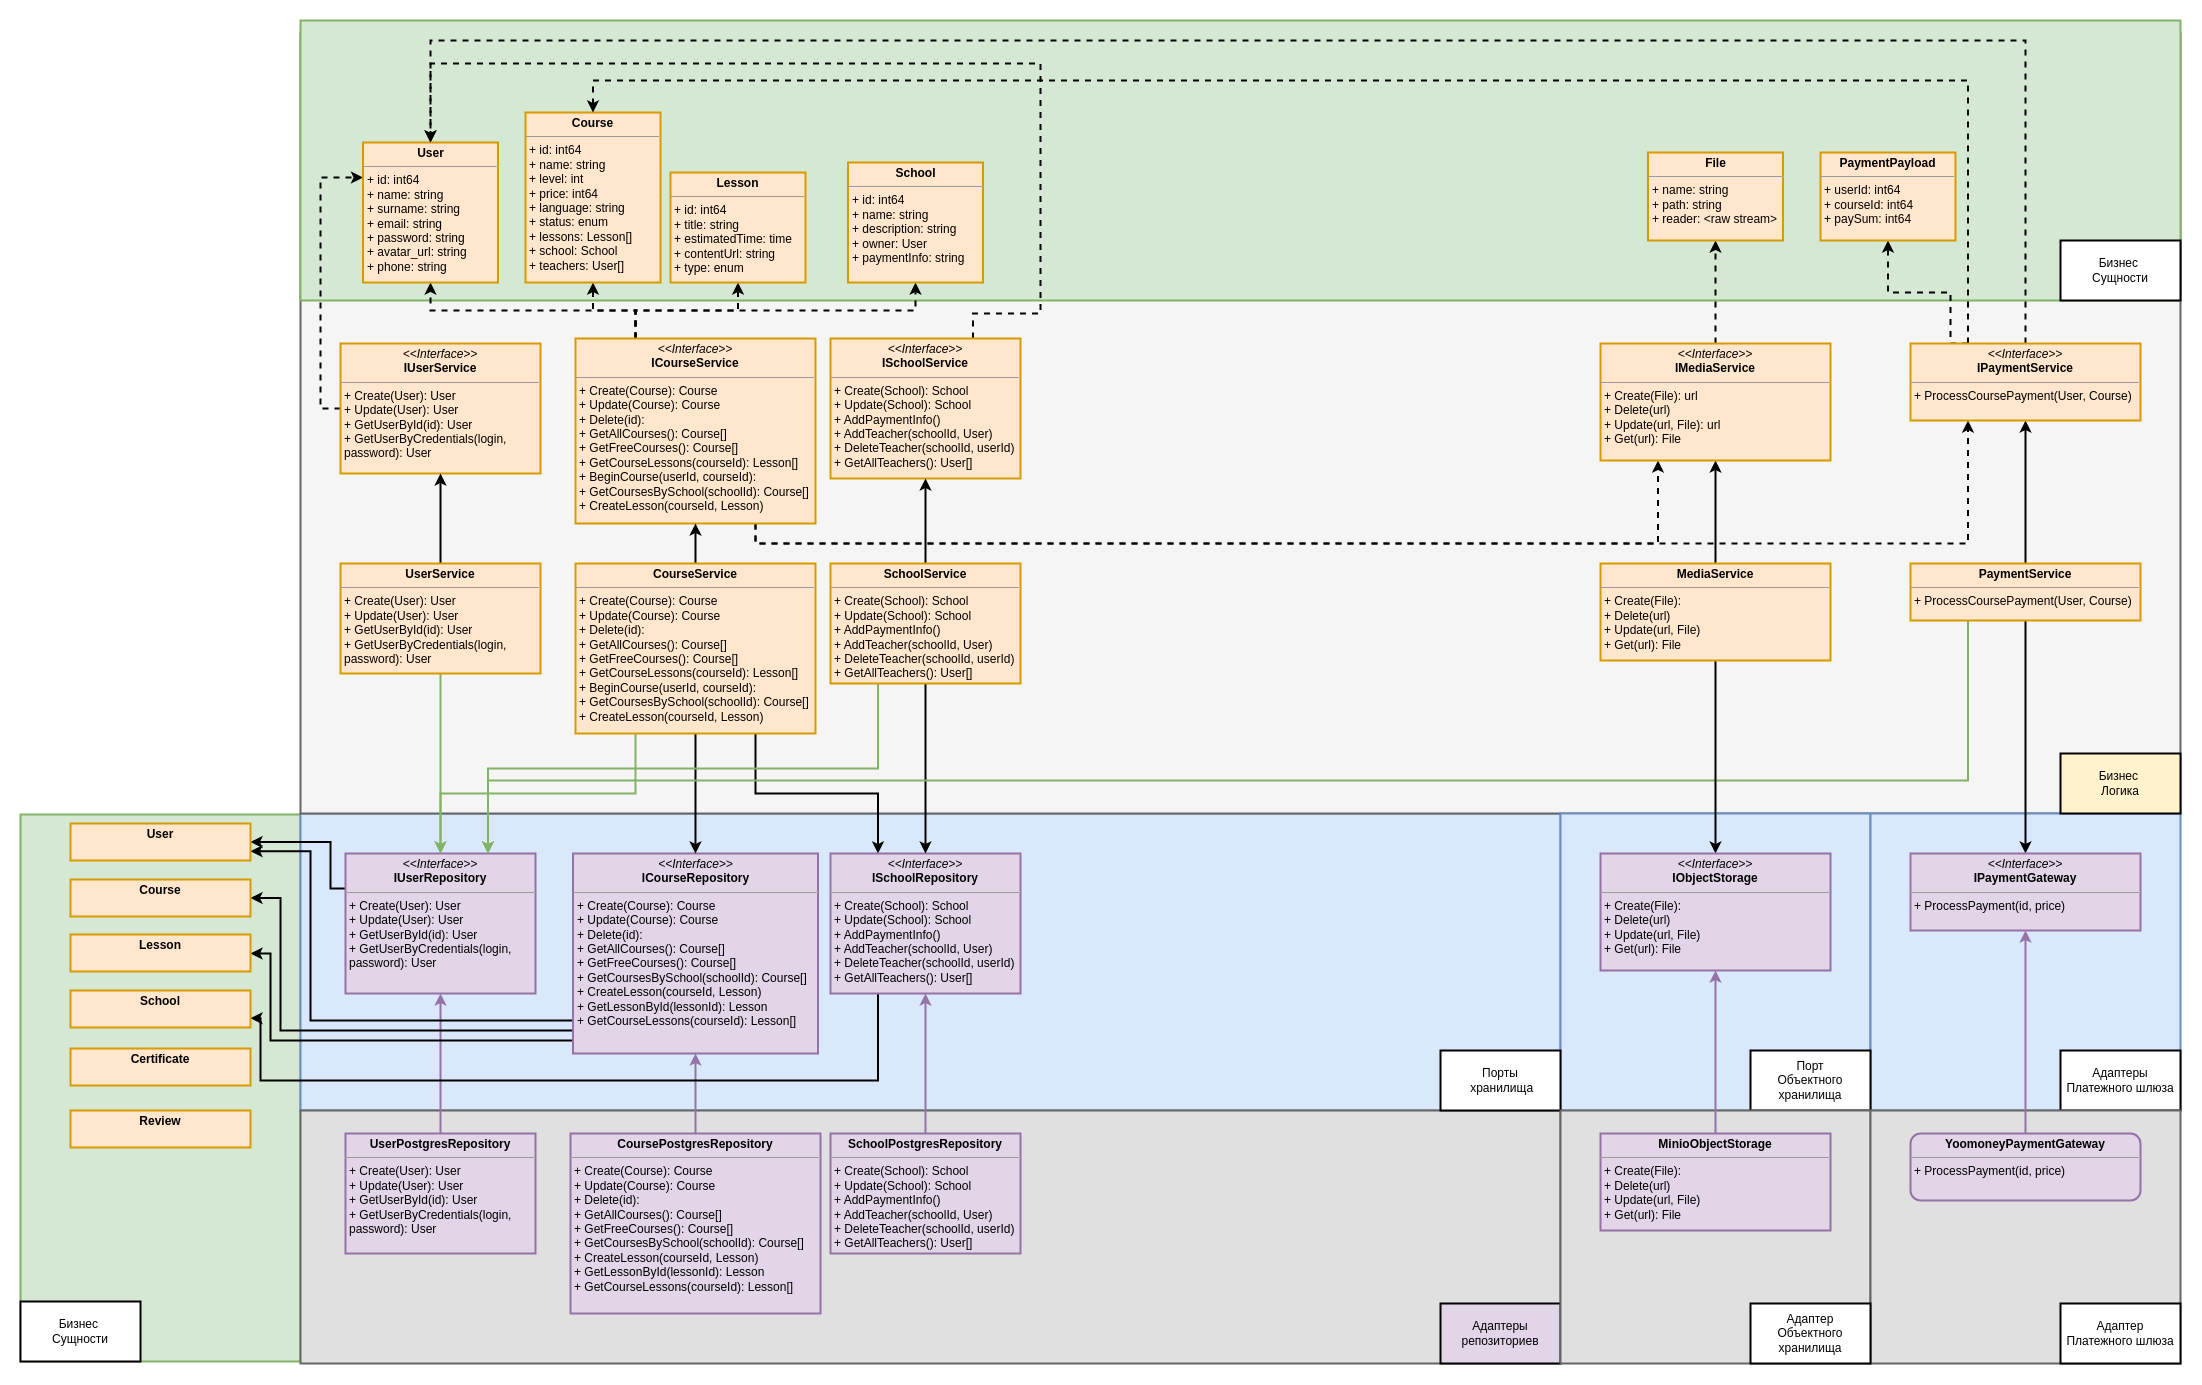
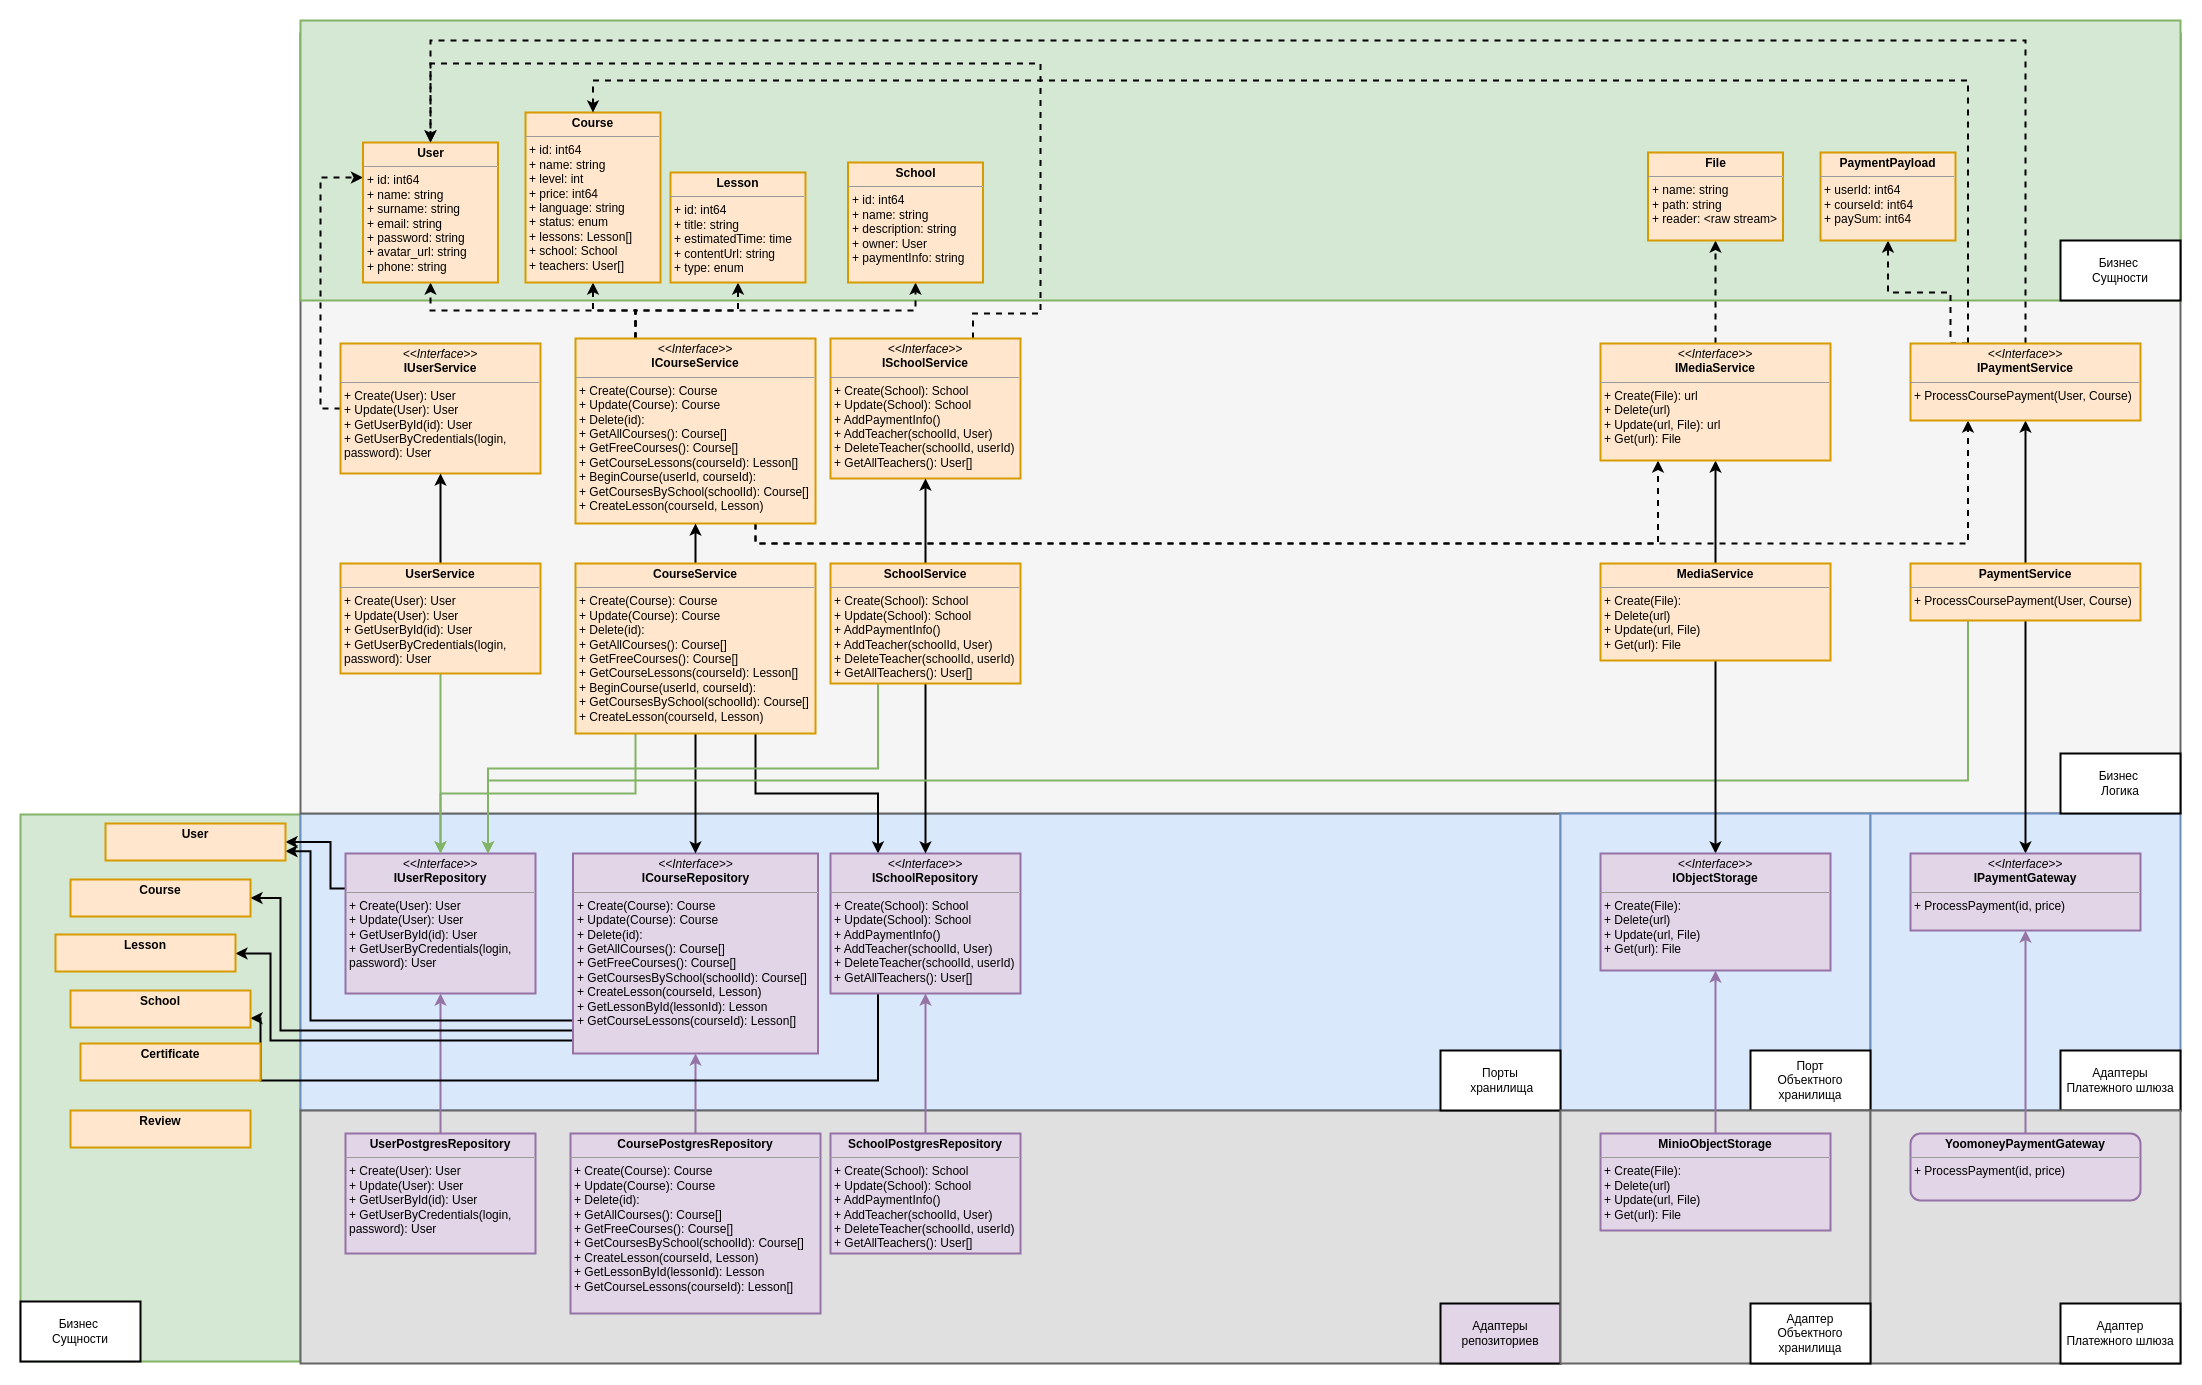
(2121, 784) -> (2121, 784)
(161, 842) -> (196, 842)
(161, 953) -> (146, 953)
(161, 1067) -> (171, 1062)
